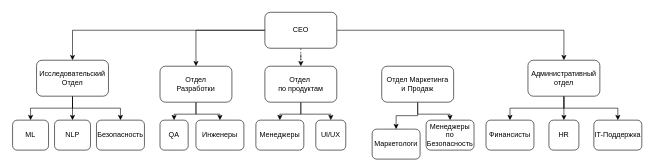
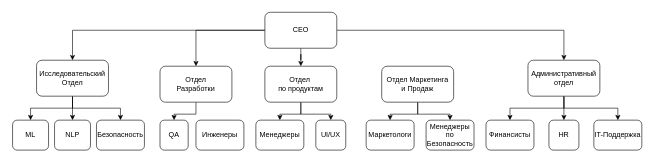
(301, 59) -> (301, 59)
(219, 114) -> none
(396, 144) -> (390, 135)
